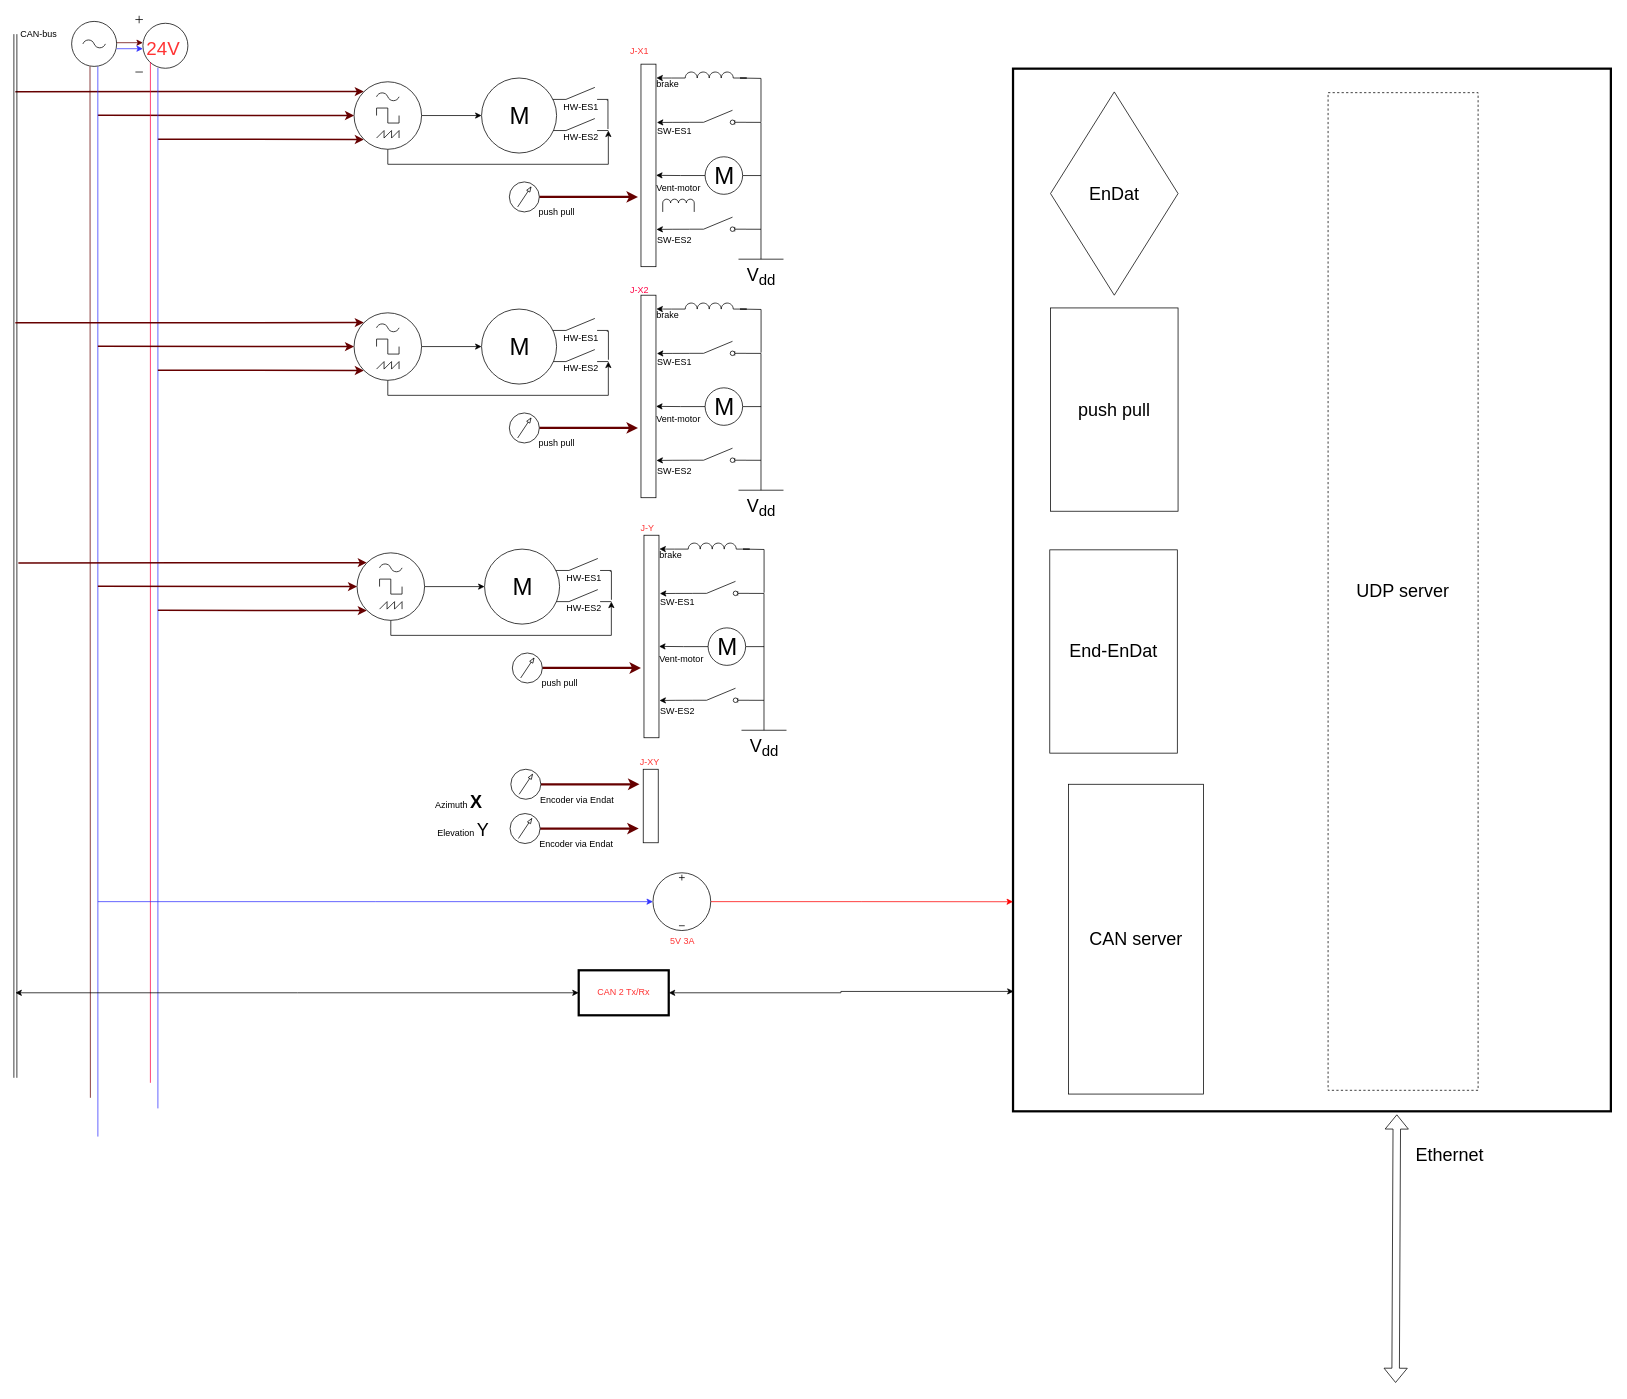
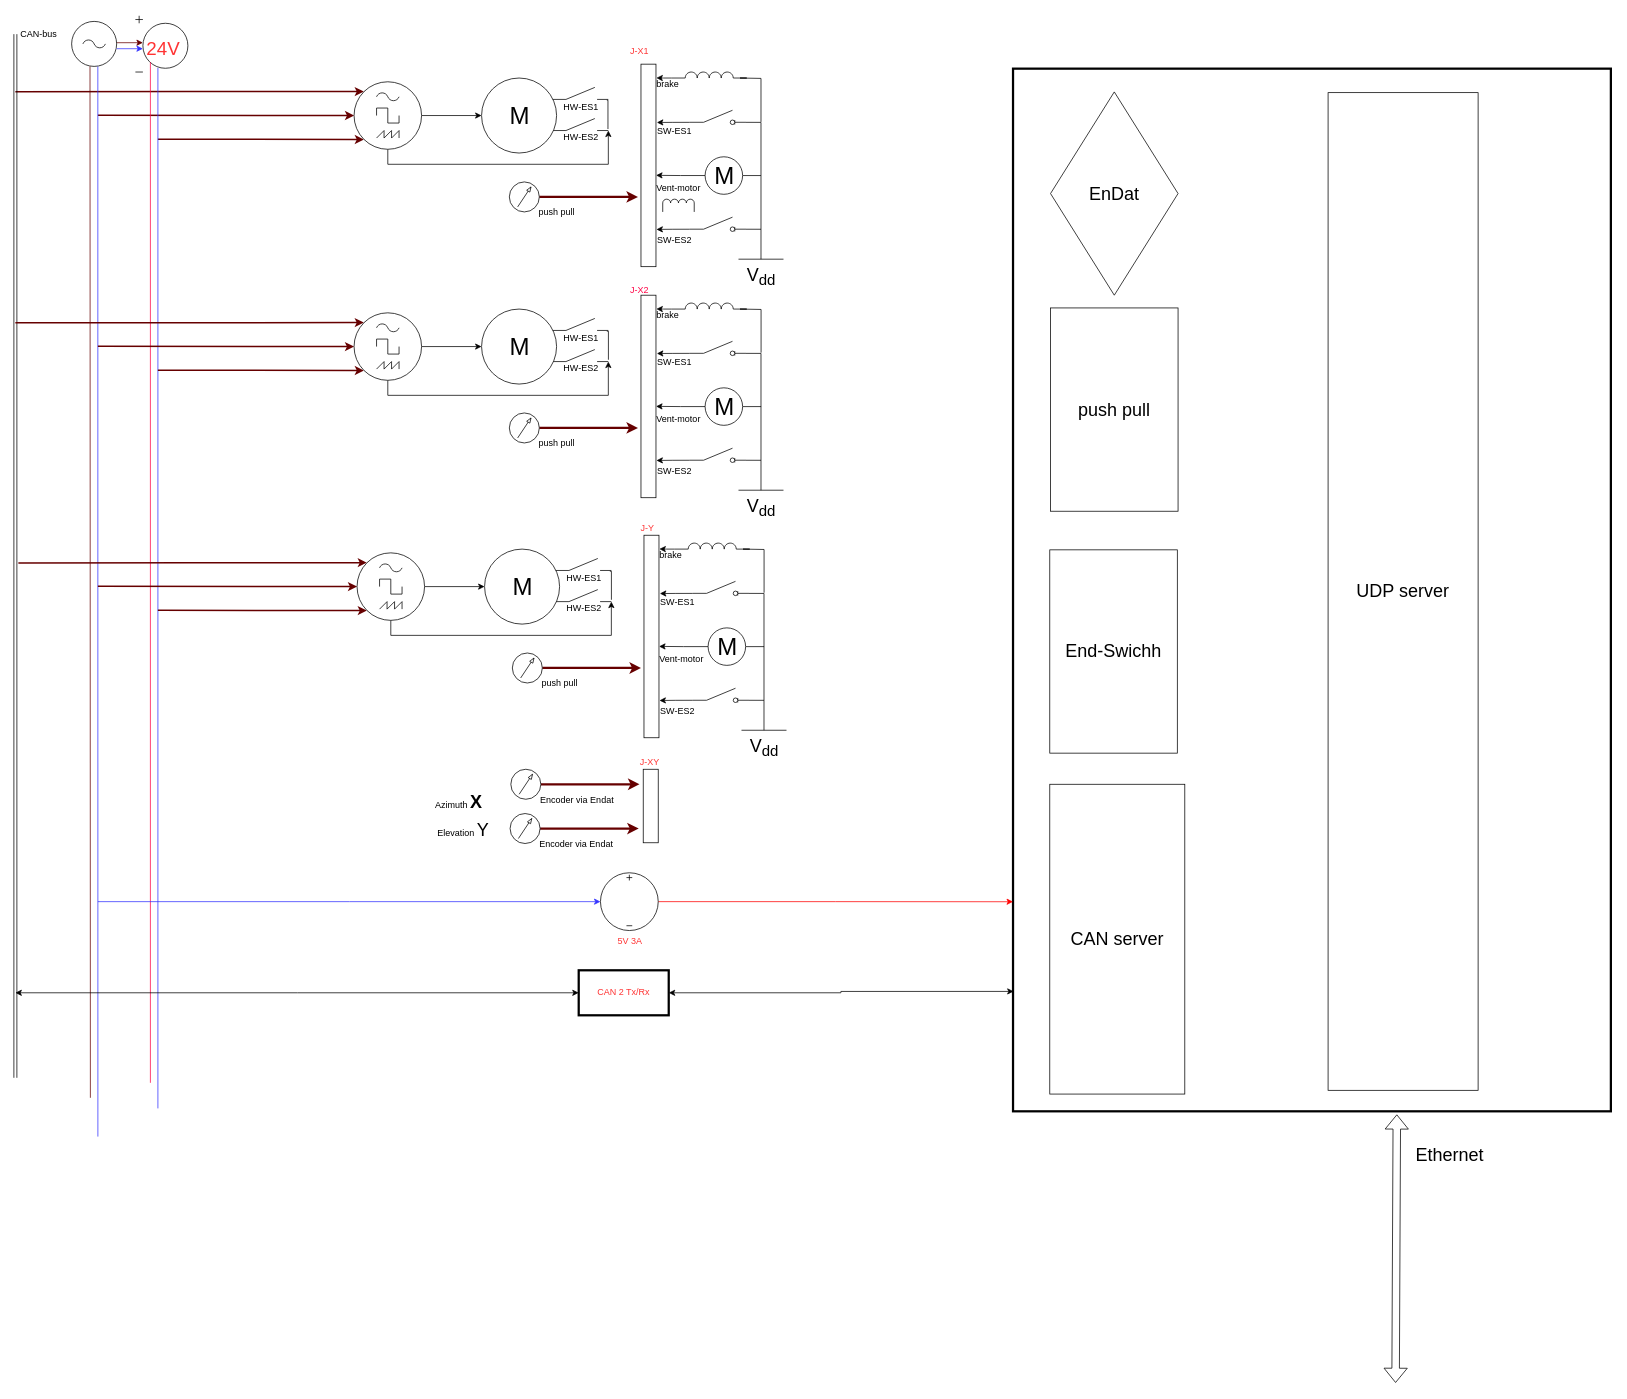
(1403, 591) -> (1403, 591)
(1113, 651) -> (1113, 651)
(682, 902) -> (629, 902)
(1136, 939) -> (1117, 939)
